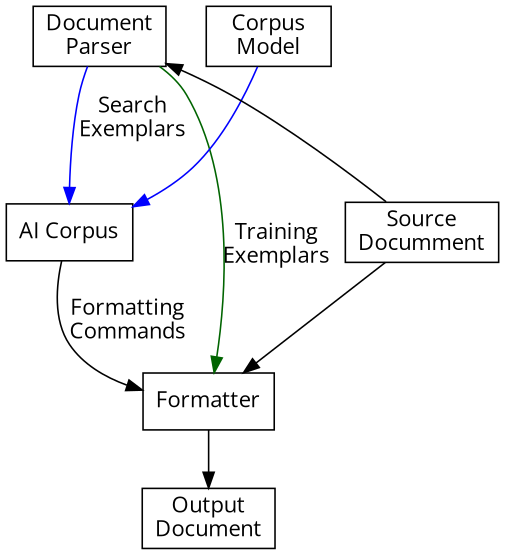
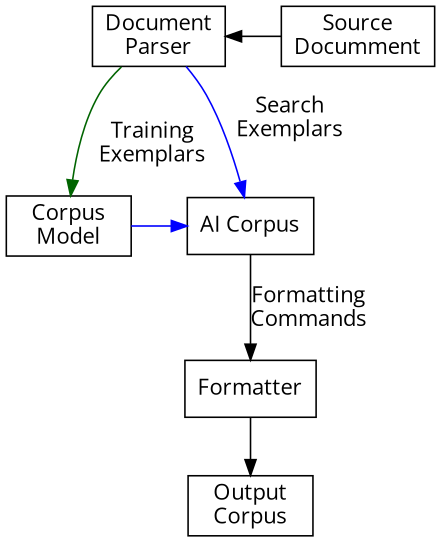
(220, 204) -> (88, 119)
(321, 313) -> none
(209, 518) -> (251, 506)
